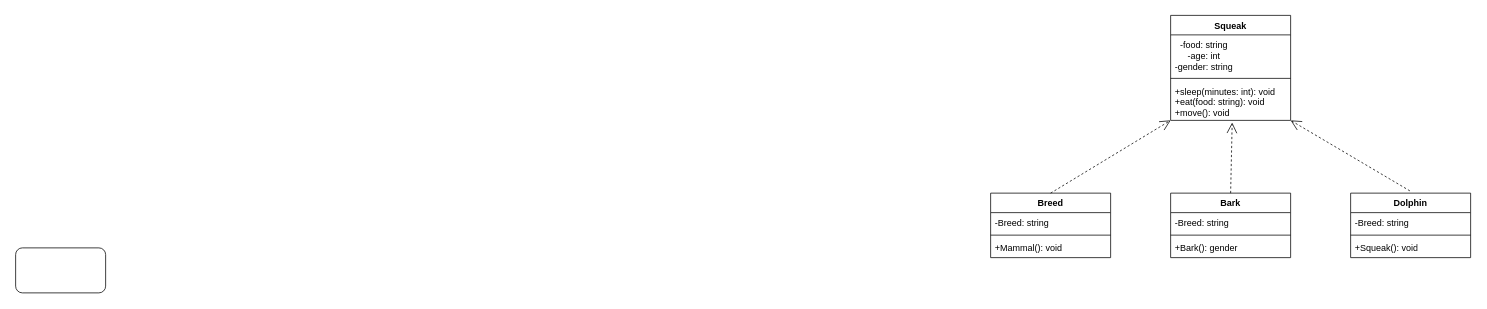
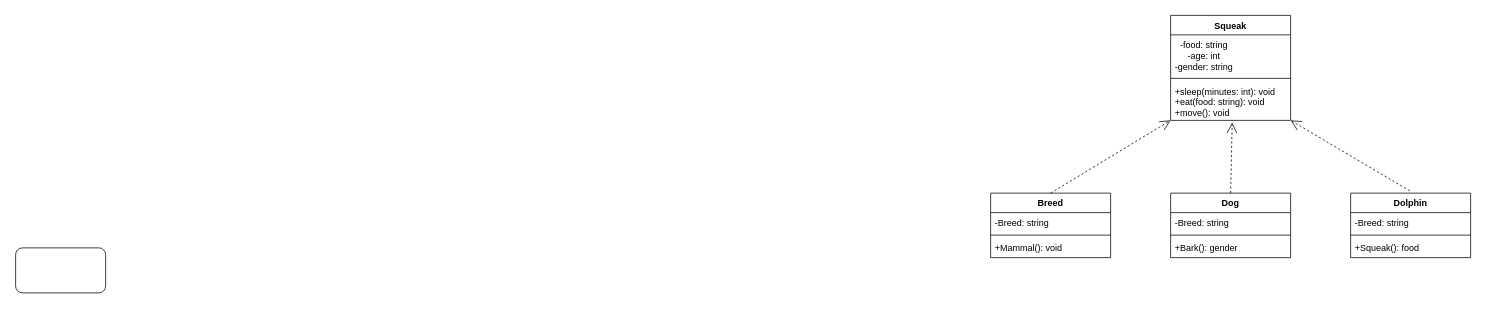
(1230, 204) -> (1230, 204)
(1389, 249) -> (1390, 249)
